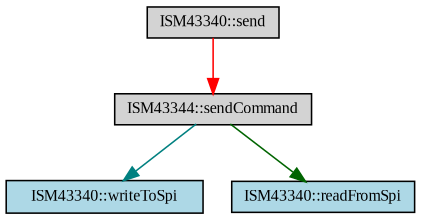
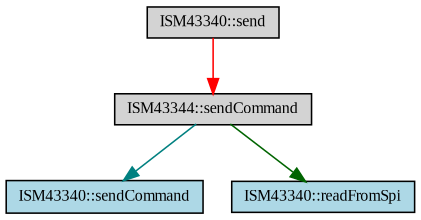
(105, 197) -> (105, 197)
